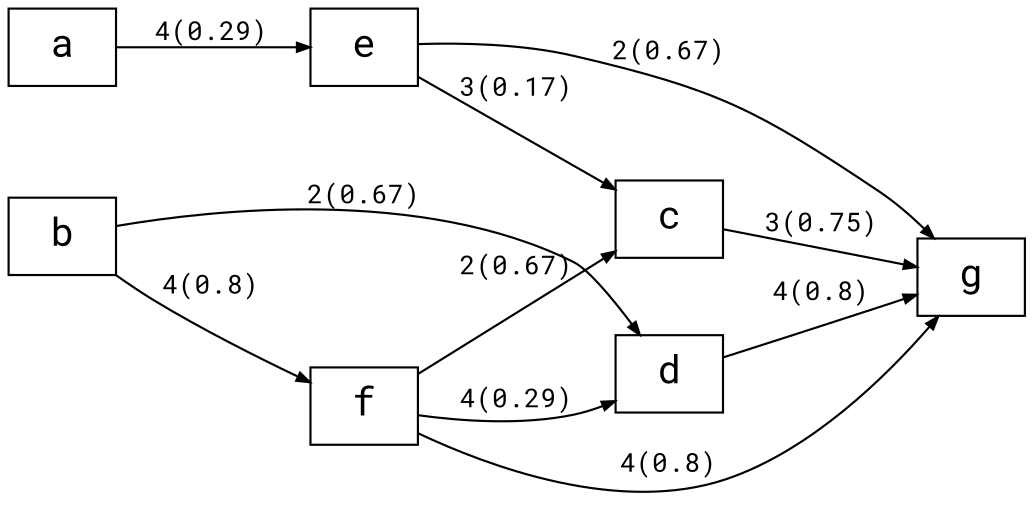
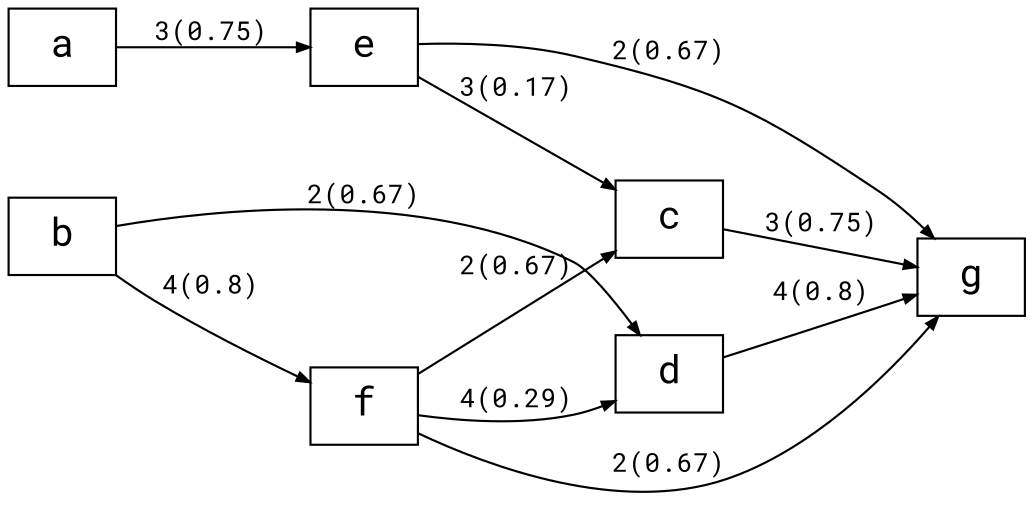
(212, 33) -> (212, 33)
(669, 465) -> (669, 465)
